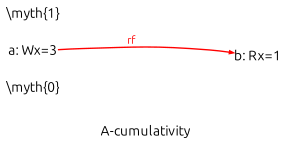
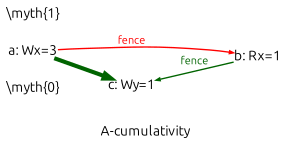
(132, 41) -> (132, 41)
none -> (132, 86)
